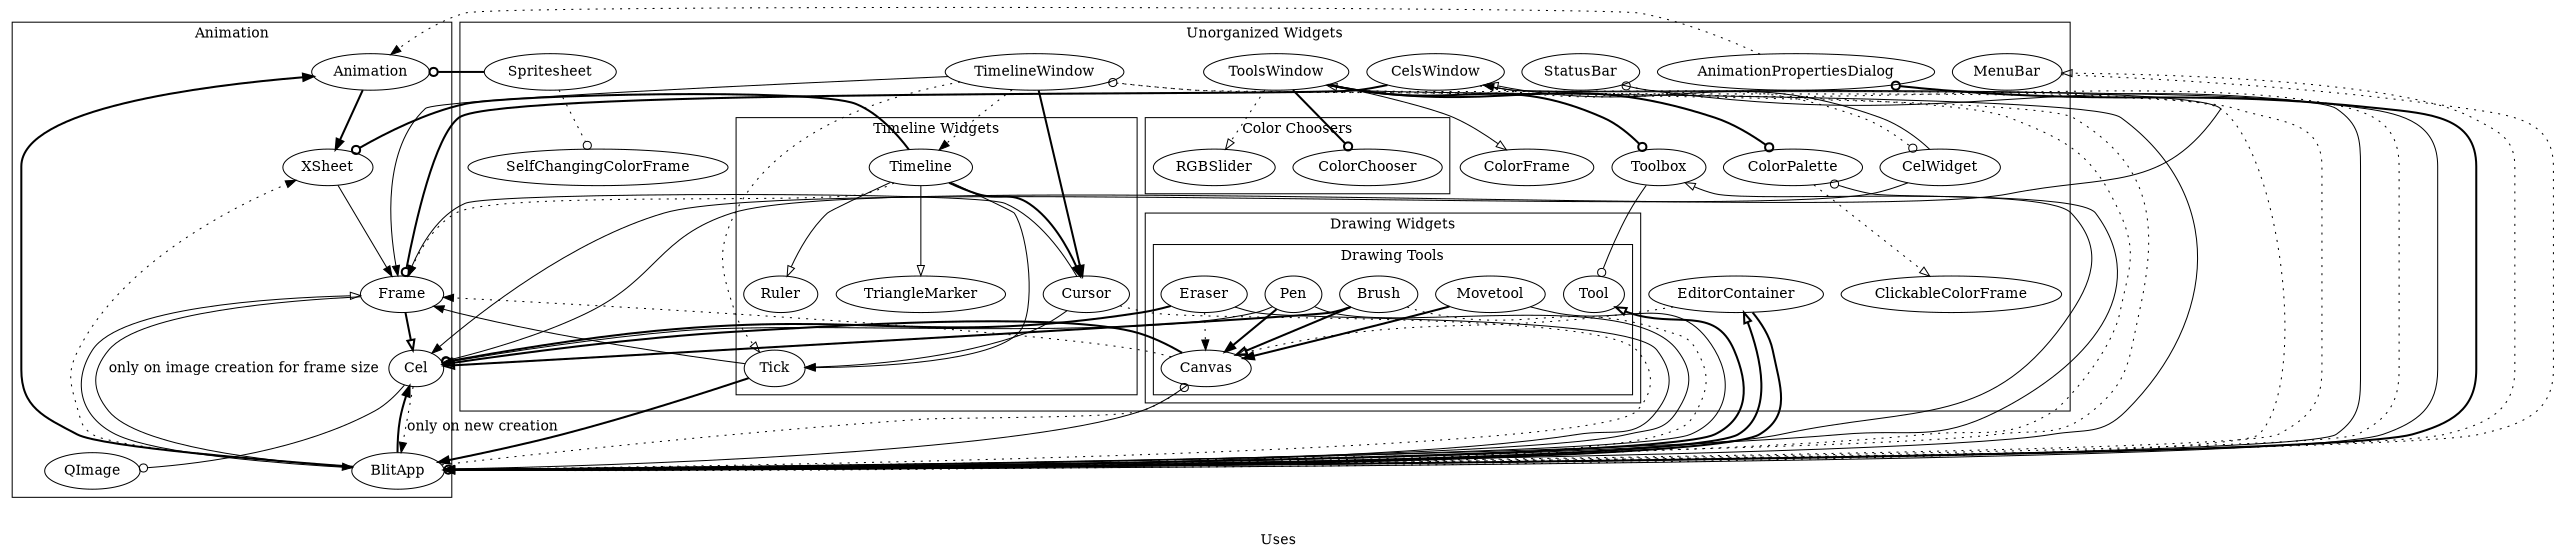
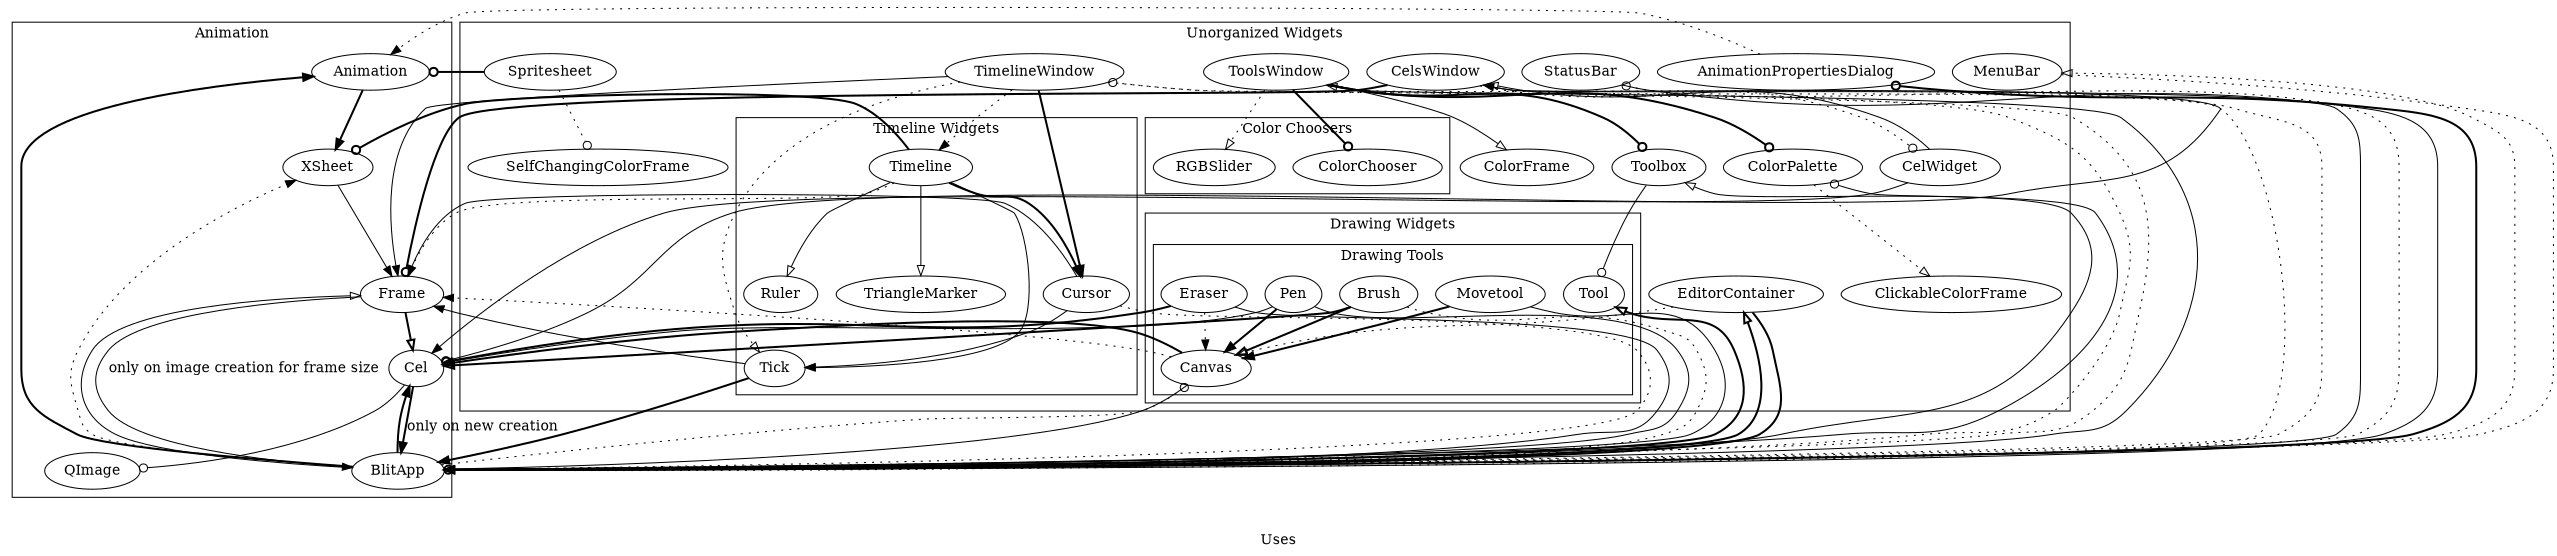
(408, 415) -> (408, 415)
